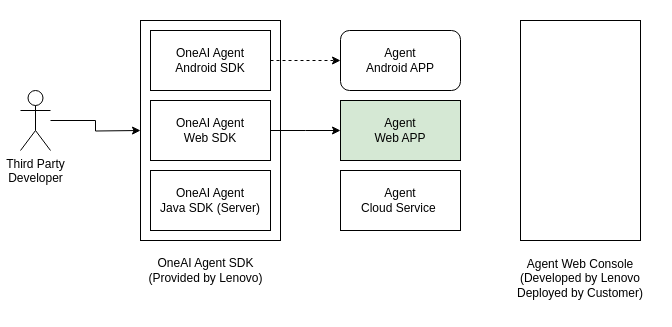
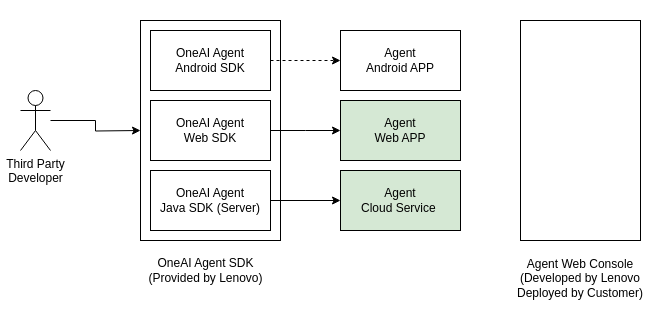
(401, 61) -> (401, 61)
none -> (302, 201)
(401, 201) -> (401, 201)
